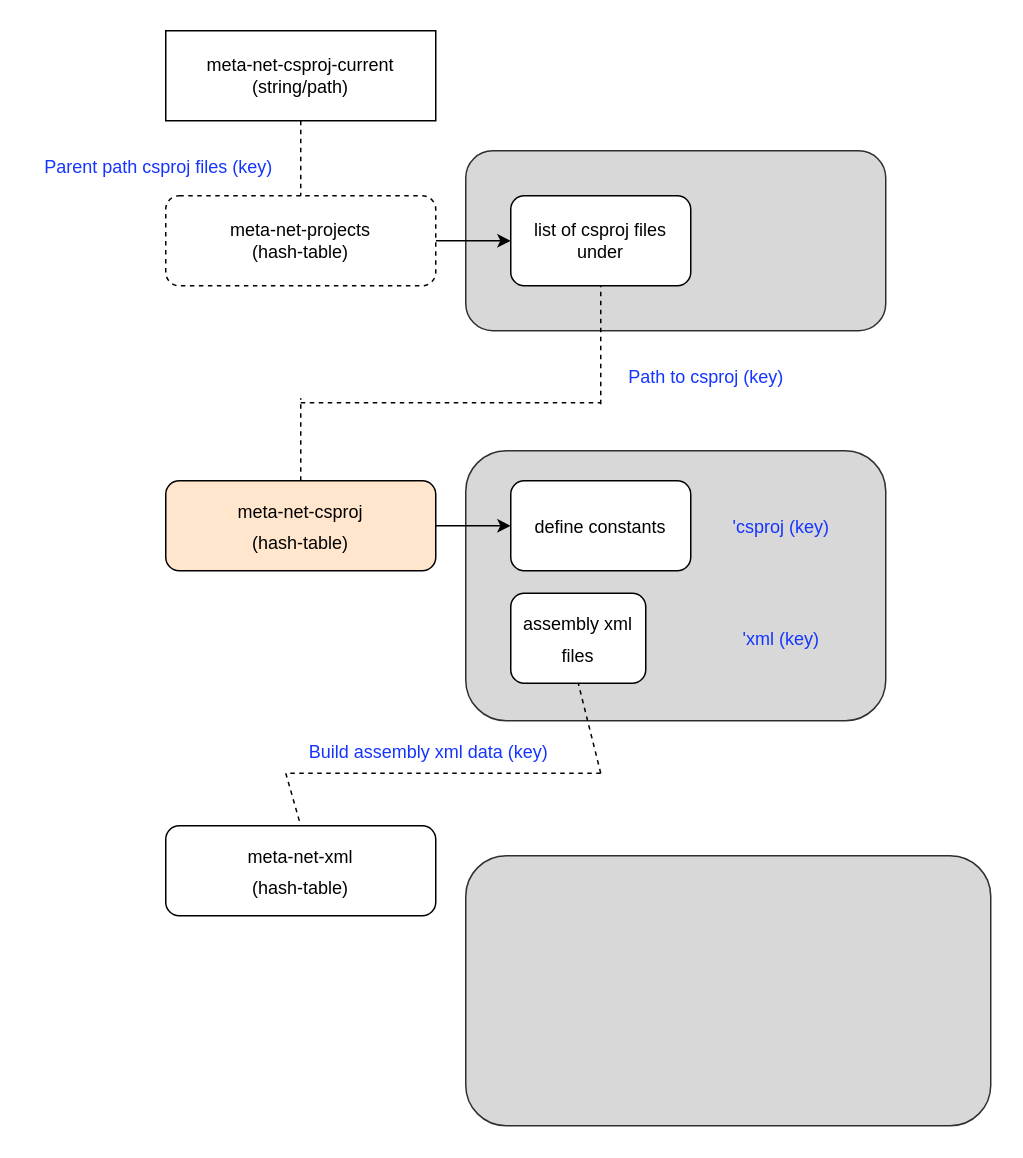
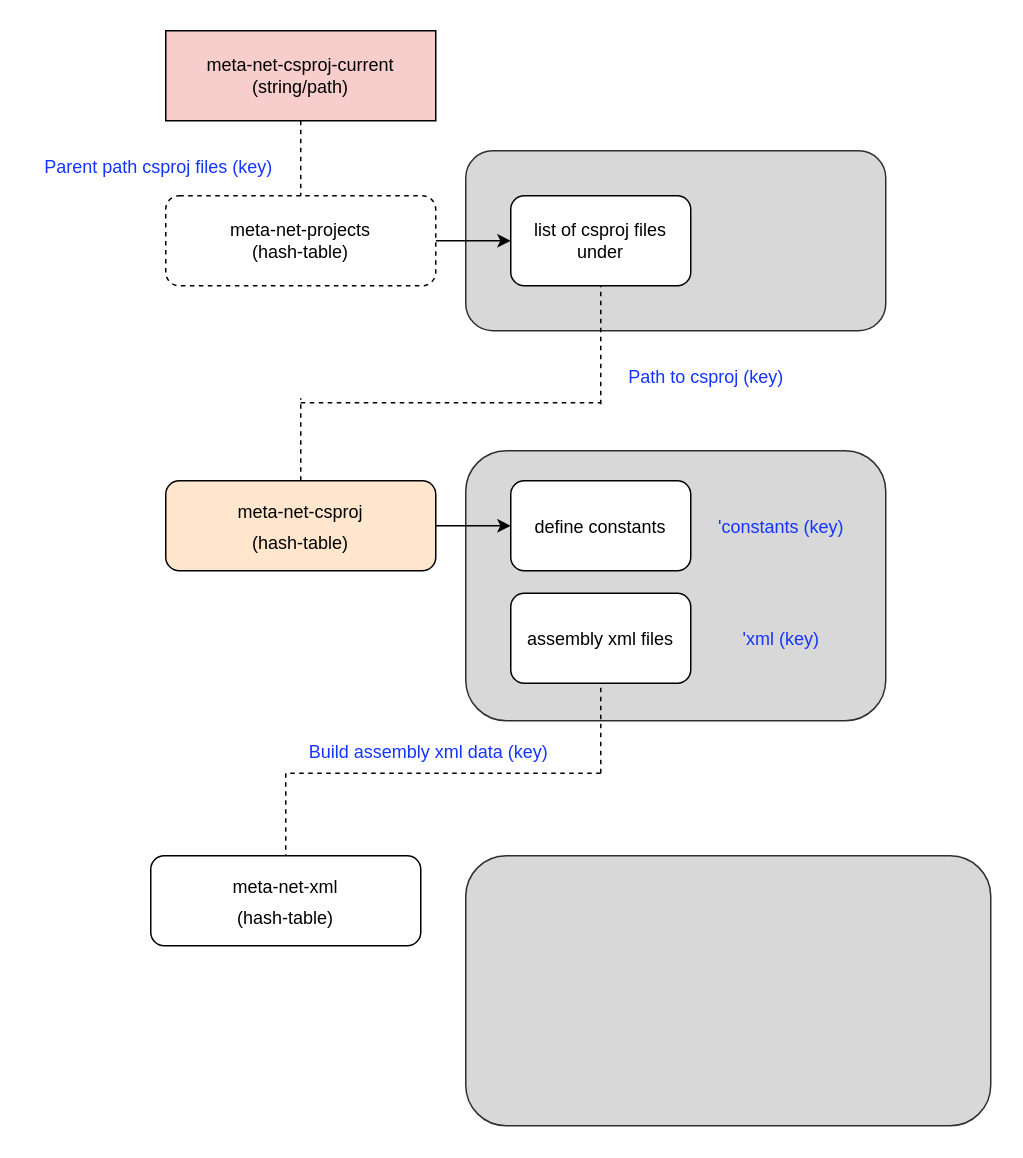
(301, 76) -> (301, 76)
(782, 526) -> (782, 526)
(578, 638) -> (601, 638)
(301, 871) -> (286, 901)
